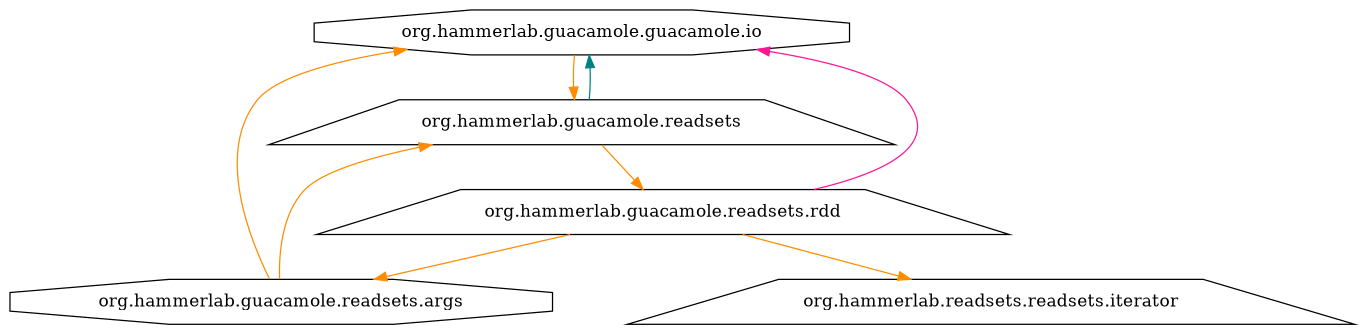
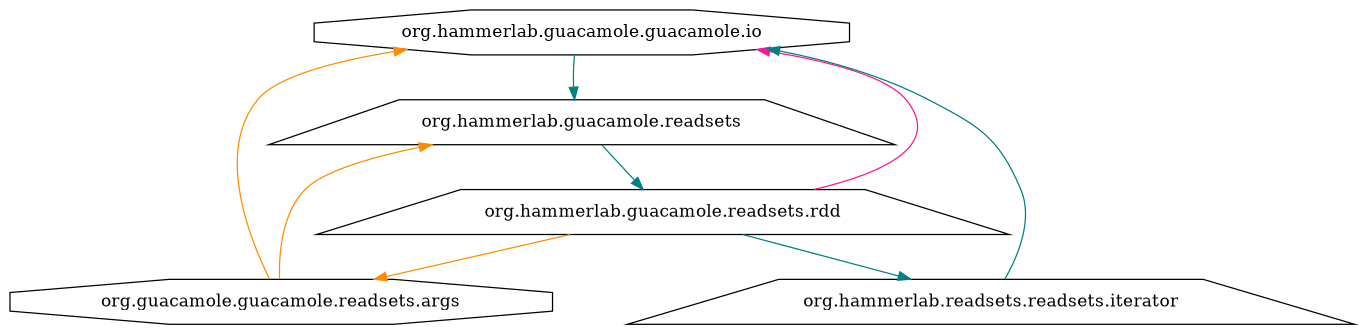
(573, 71) -> (573, 71)
(590, 84) -> (959, 116)
(618, 163) -> (618, 163)
(821, 255) -> (821, 255)
(281, 302) -> (281, 302)
